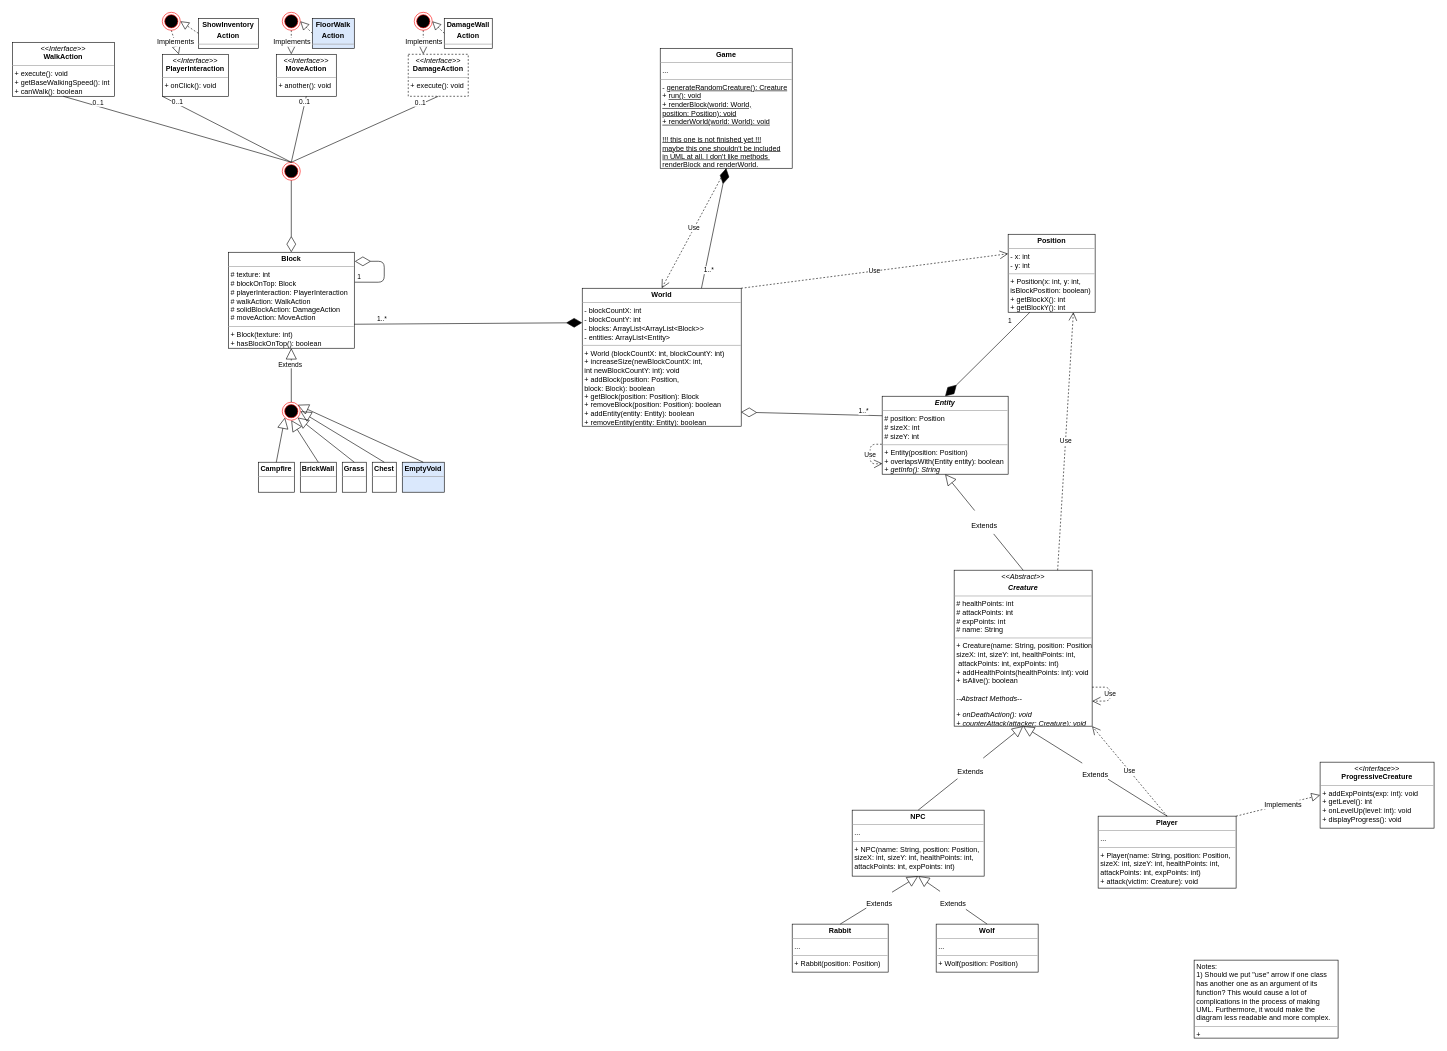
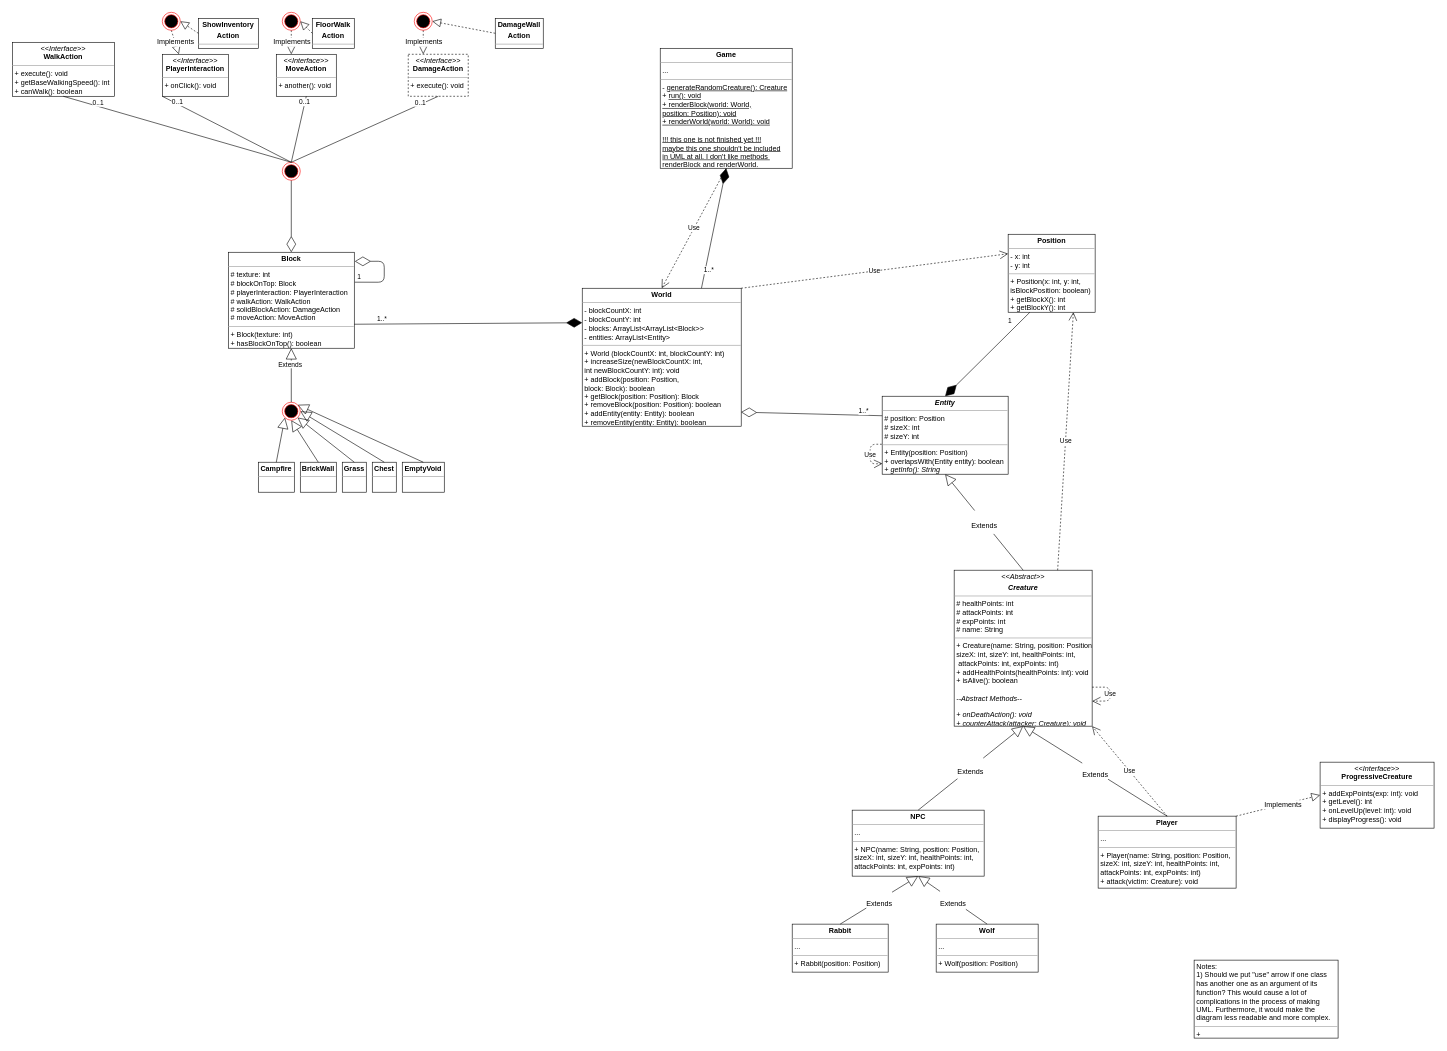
(333, 33) -> (333, 33)
(468, 33) -> (519, 33)
(423, 477) -> (423, 477)
